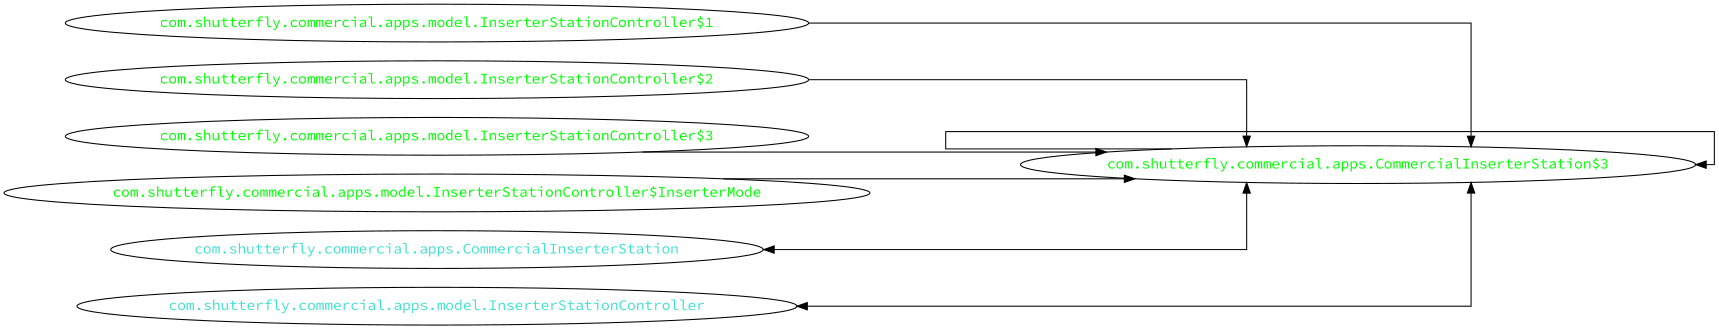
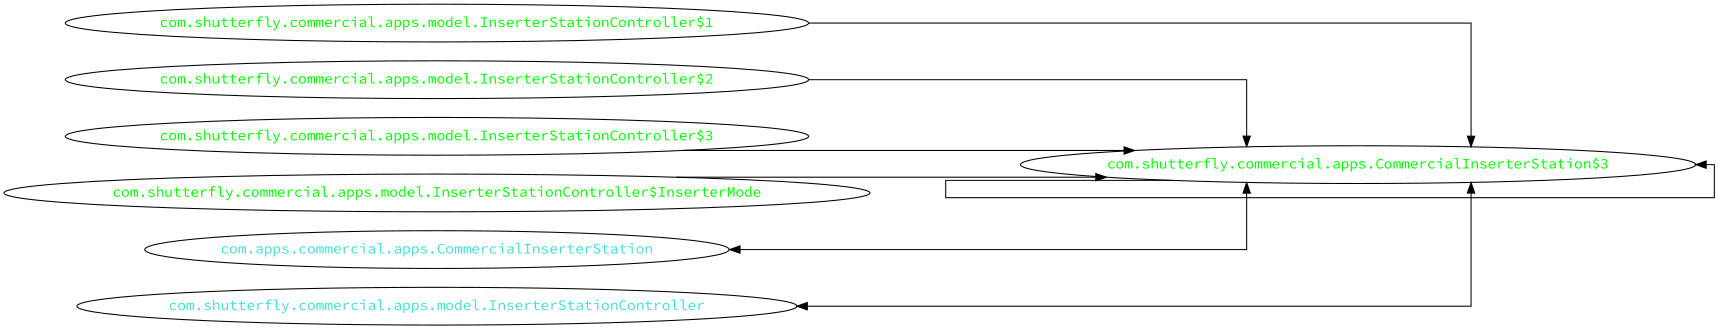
(437, 250) -> (437, 250)
